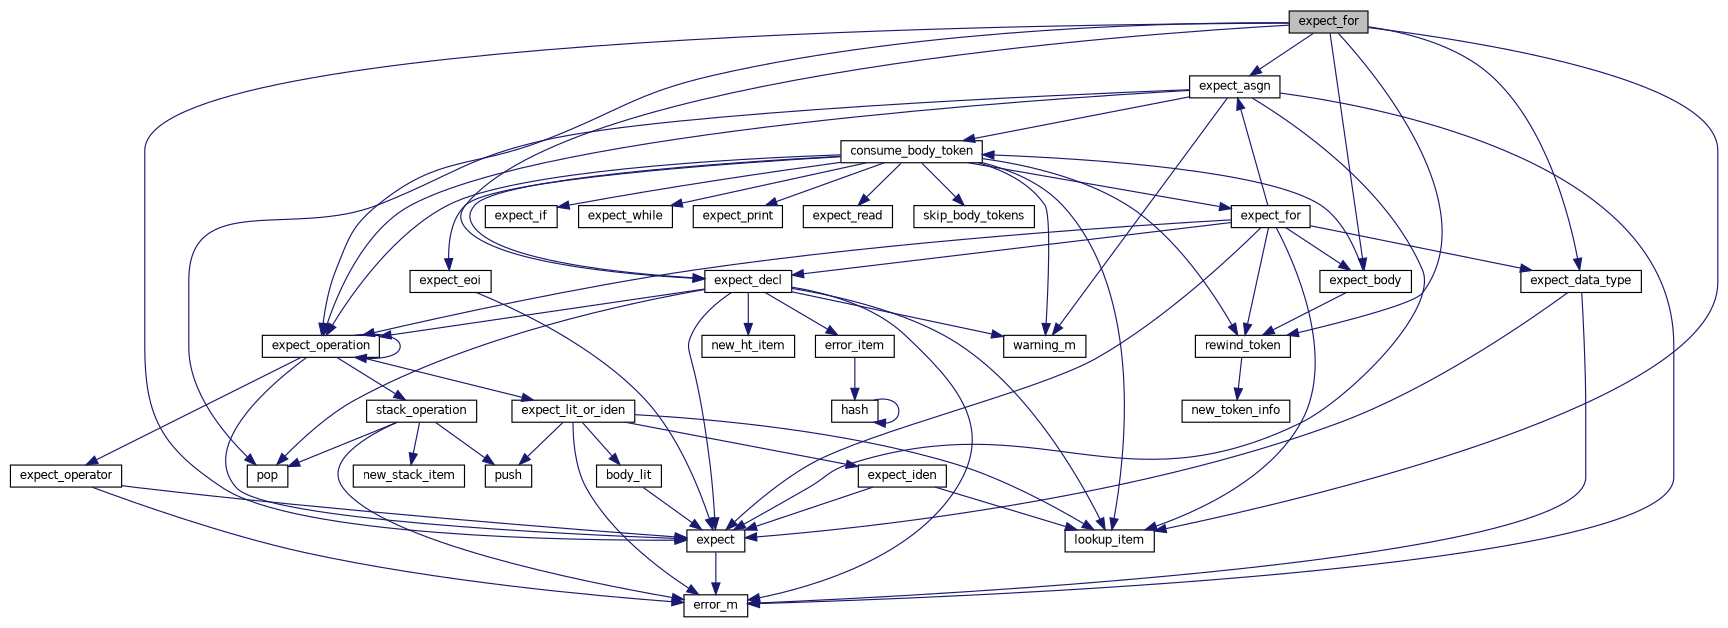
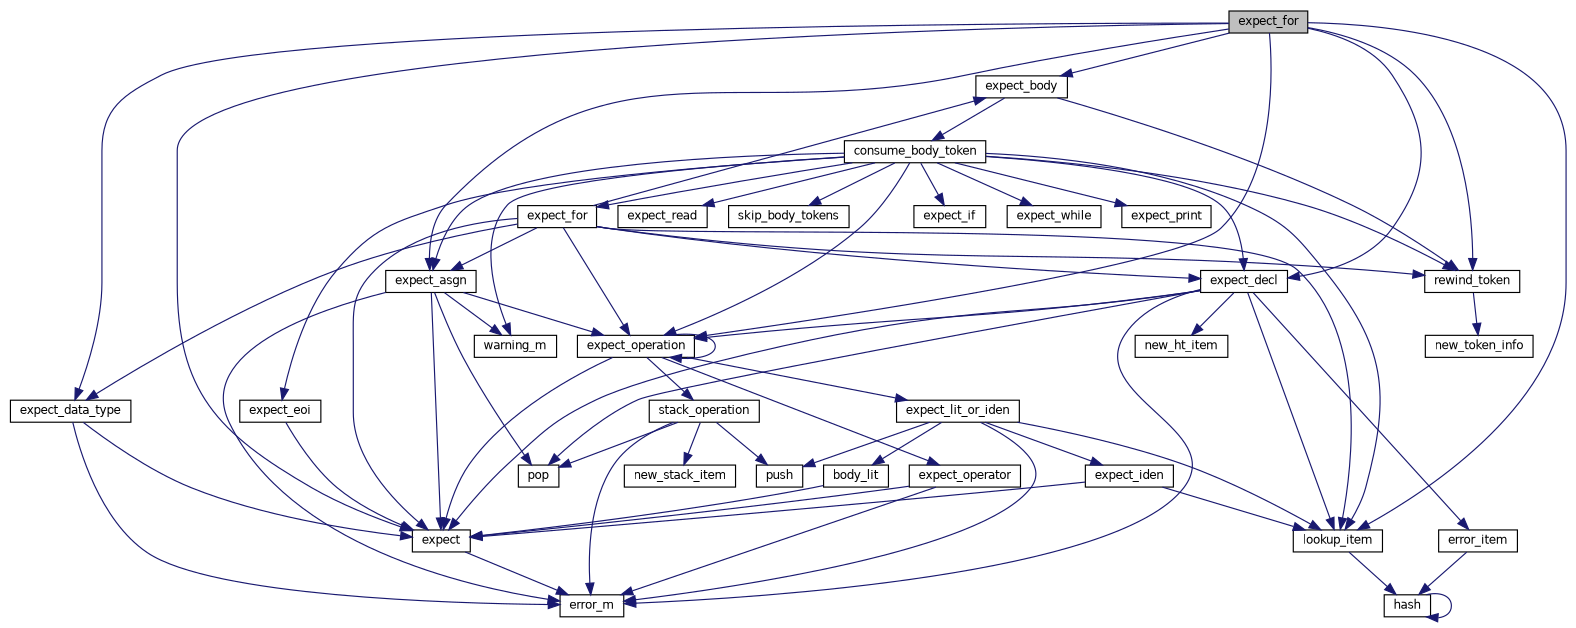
(1082, 118) -> (622, 166)
(932, 321) -> none
none -> (1368, 569)
